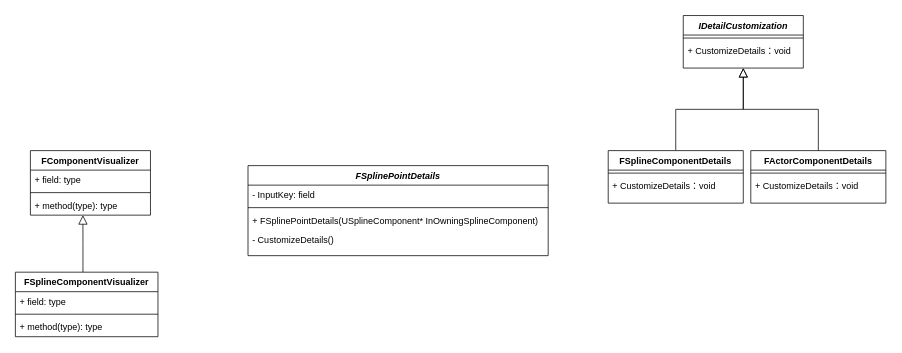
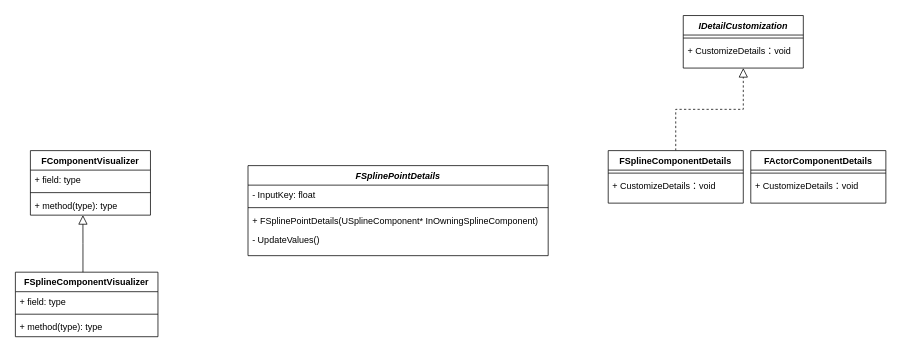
(687, 109) -> (687, 109)
(802, 109) -> none
(289, 195) -> (290, 195)
(298, 240) -> (290, 240)
